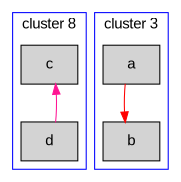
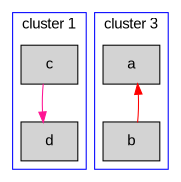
(49, 25) -> (49, 25)
(124, 98) -> (138, 108)
(56, 108) -> (42, 98)
